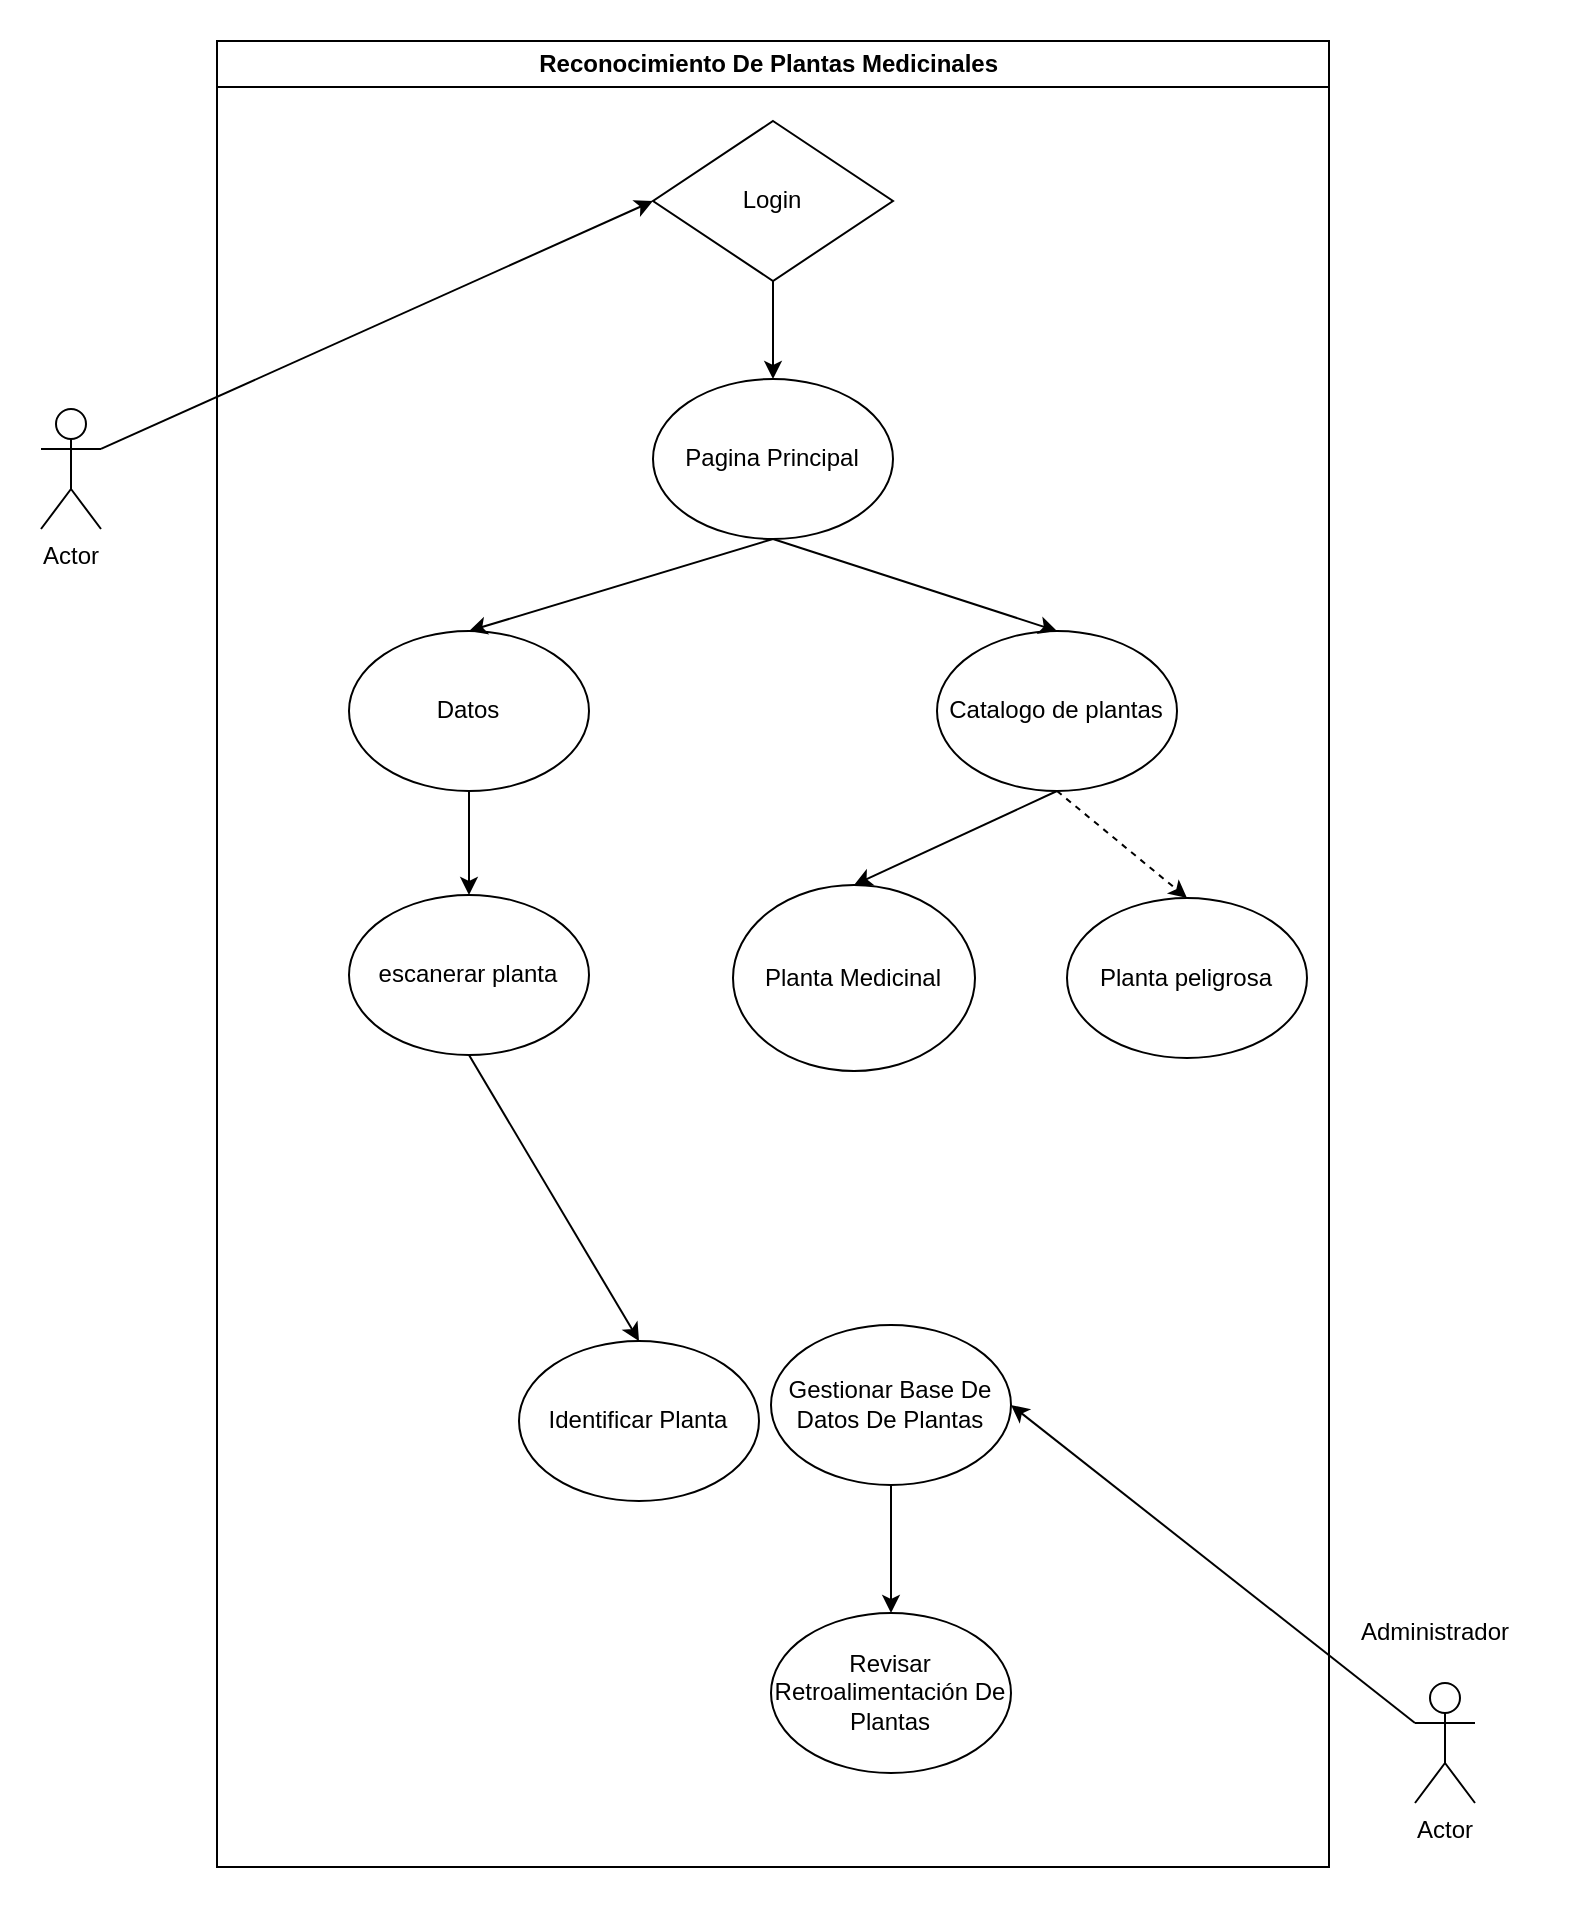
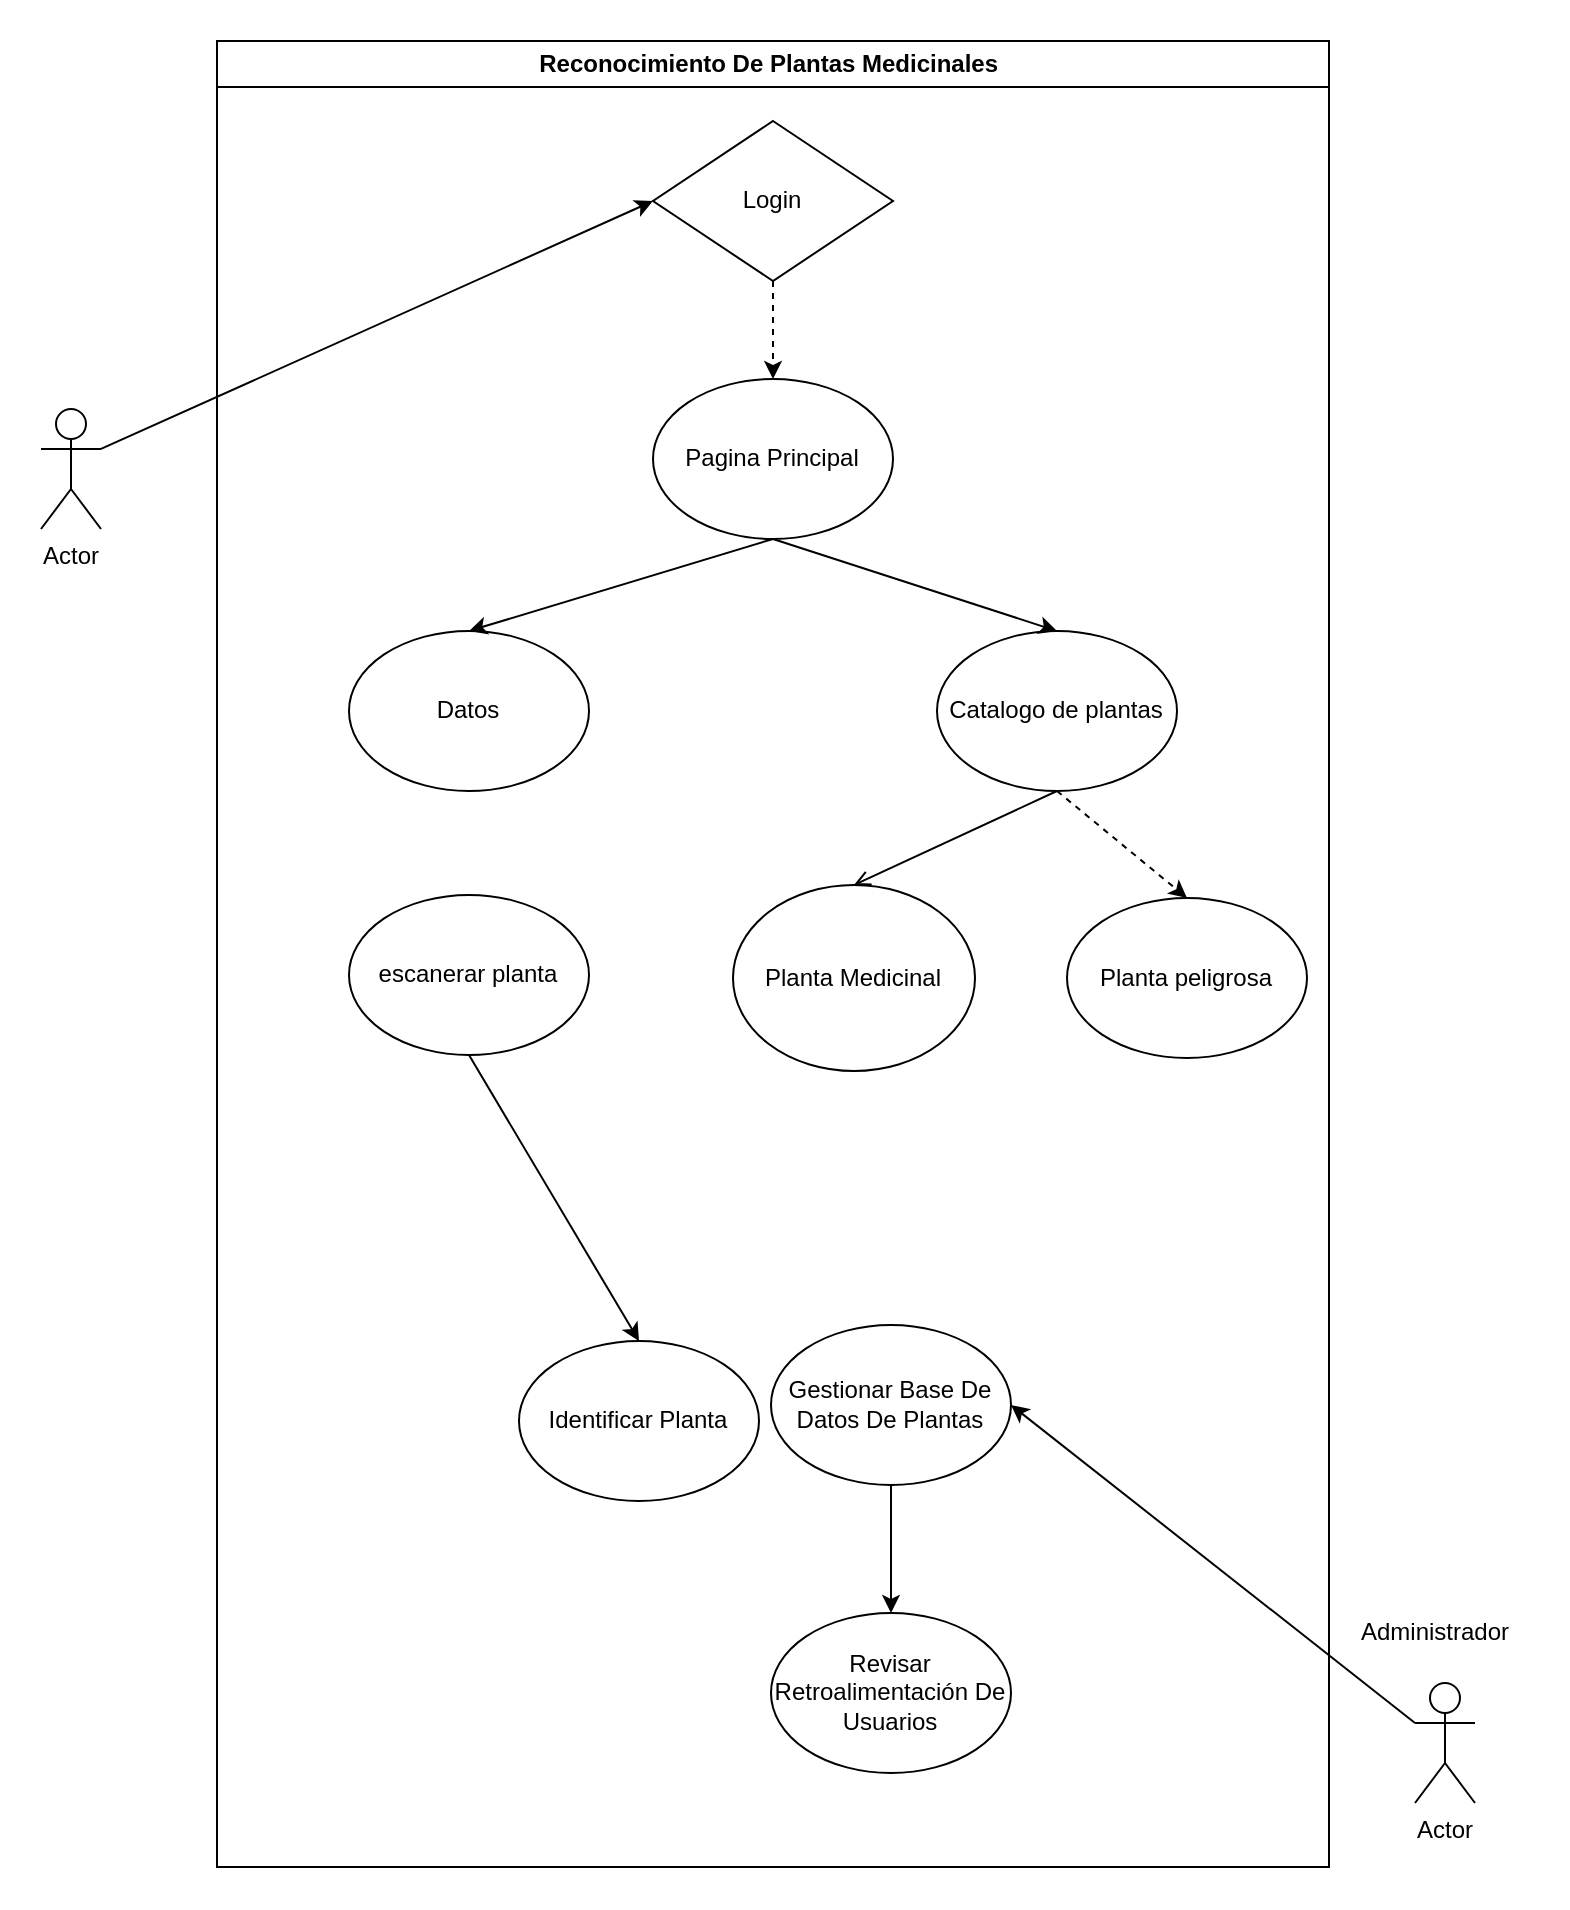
(773, 325) -> (773, 325)
(469, 836) -> none
(867, 879) -> (864, 880)
(891, 1693) -> (891, 1693)
